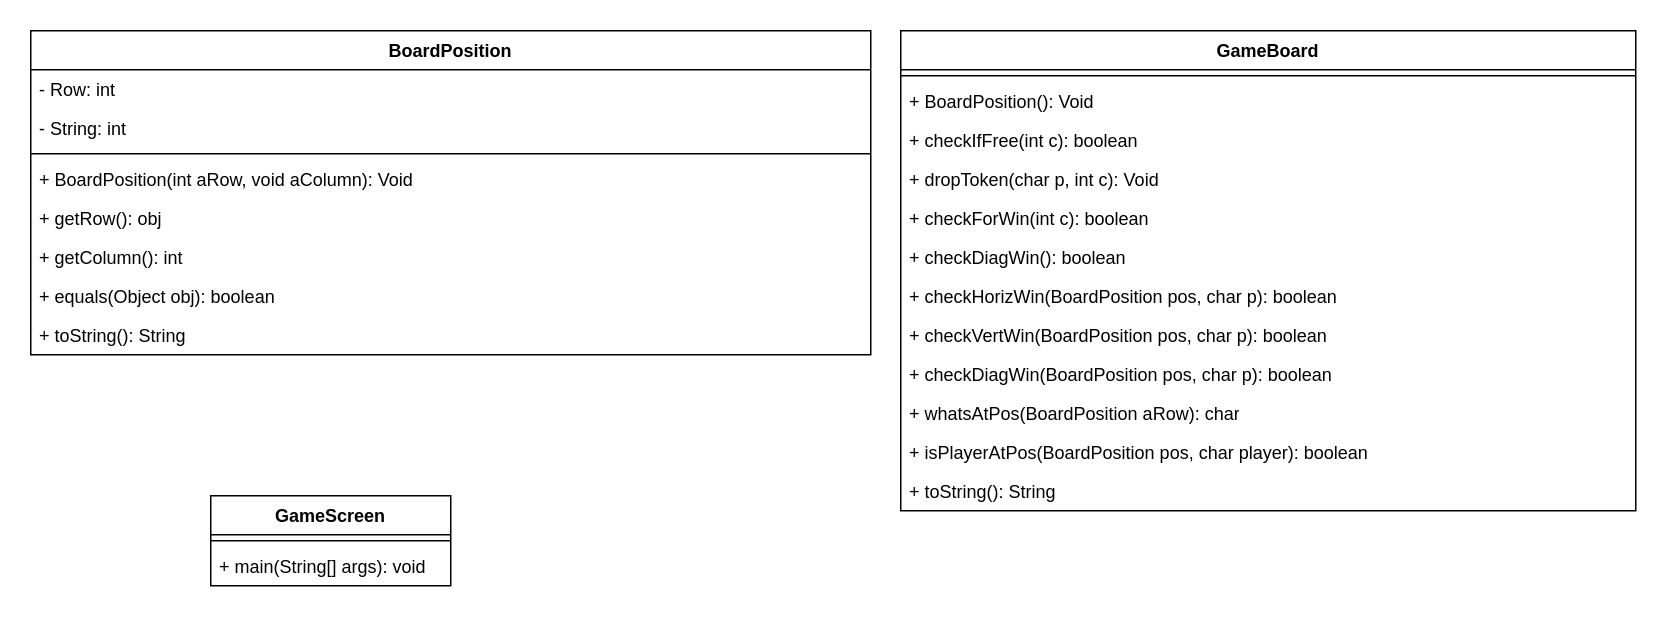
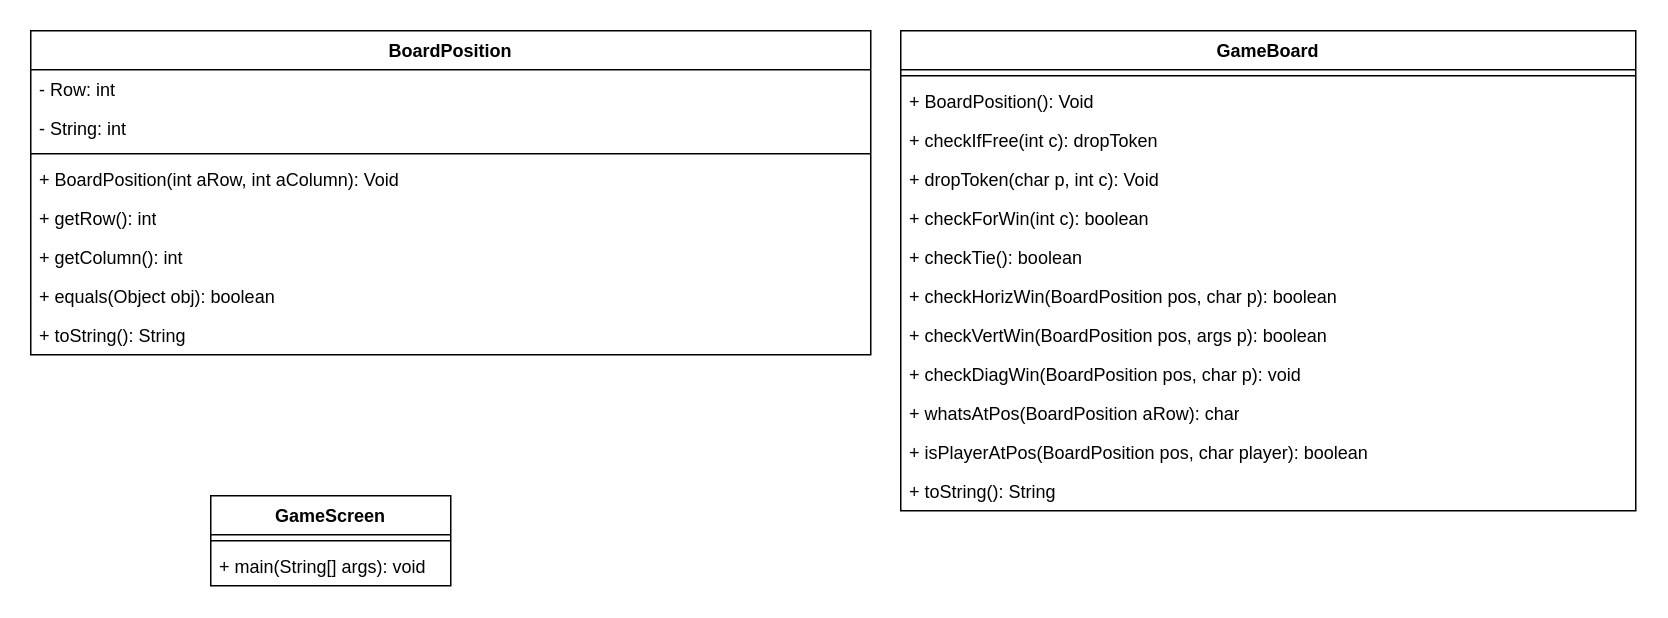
(1042, 142) -> (1054, 142)
(236, 181) -> (231, 181)
(108, 220) -> (106, 220)
(1022, 259) -> (1004, 259)
(1136, 337) -> (1136, 337)
(1134, 376) -> (1119, 376)
